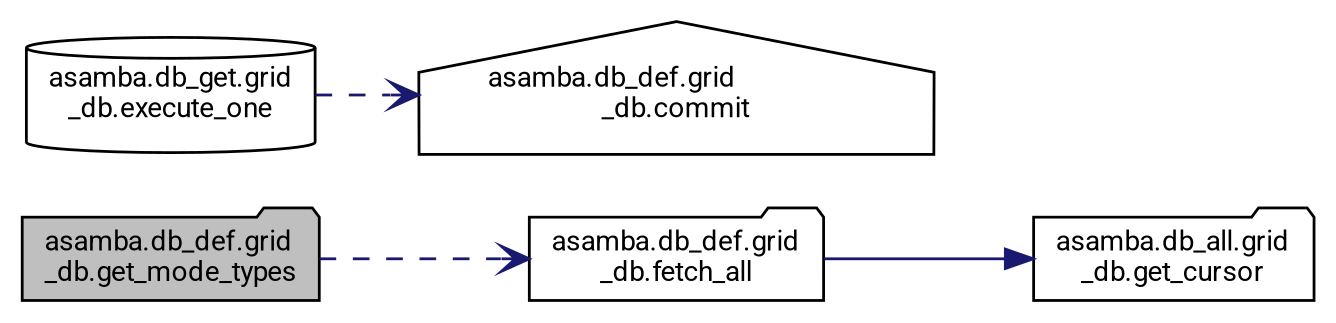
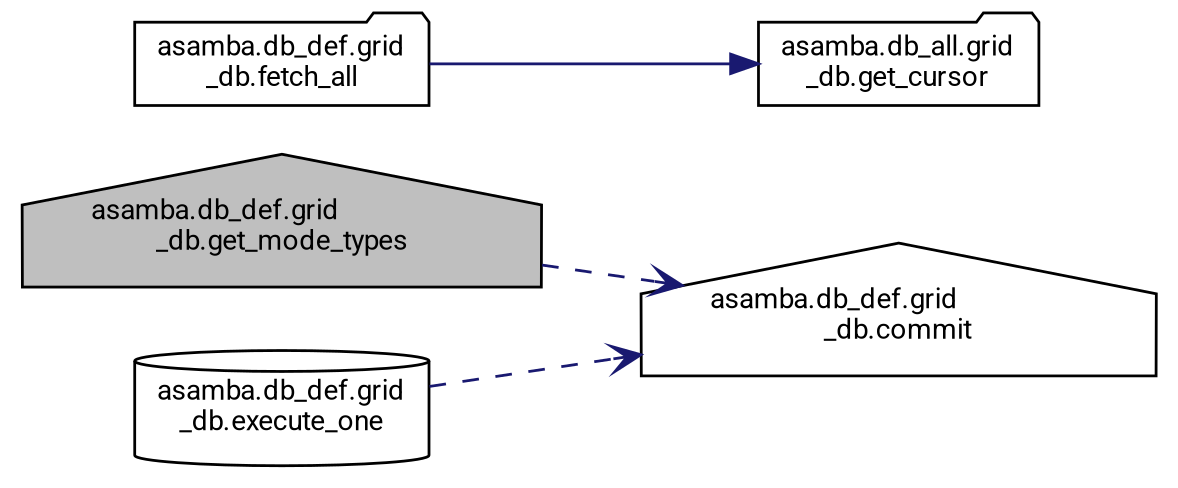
(171, 95) -> (282, 408)
(171, 259) -> (282, 228)
(410, 259) -> (598, 273)
